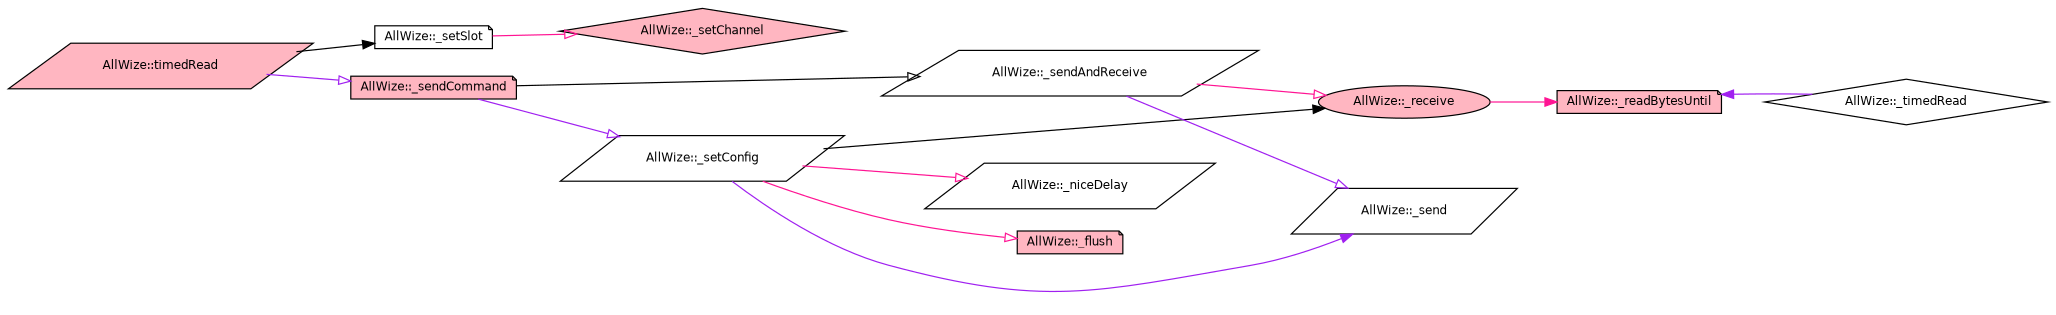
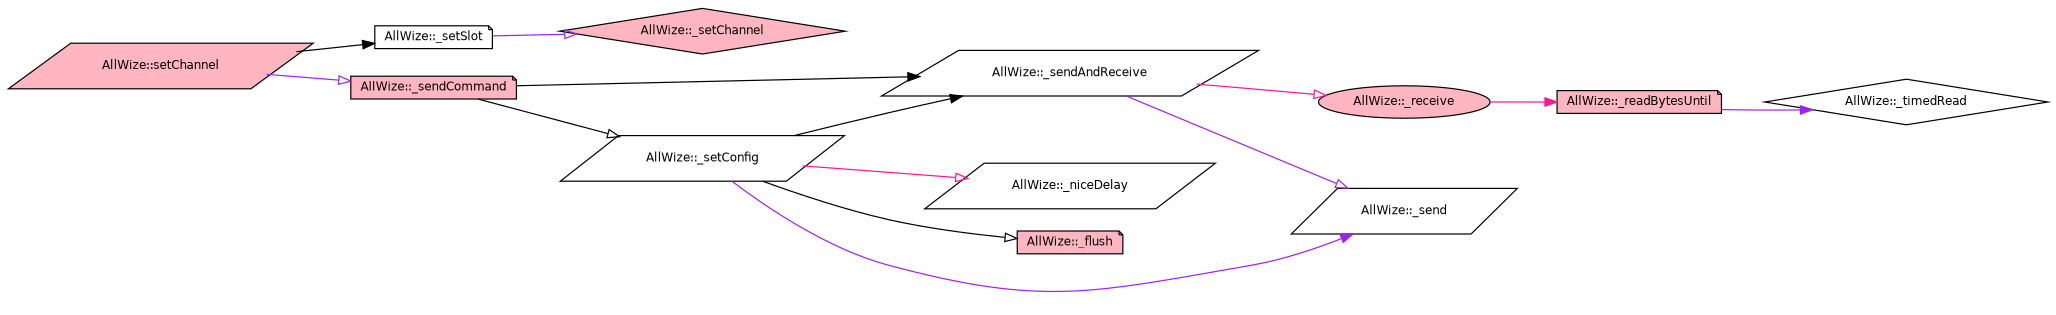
(529, 35) -> (529, 35)
(161, 66) -> (161, 66)
(712, 81) -> (712, 81)
(1773, 94) -> (1761, 110)
(543, 116) -> (543, 116)
(1068, 129) -> (872, 117)
(882, 218) -> (882, 218)
